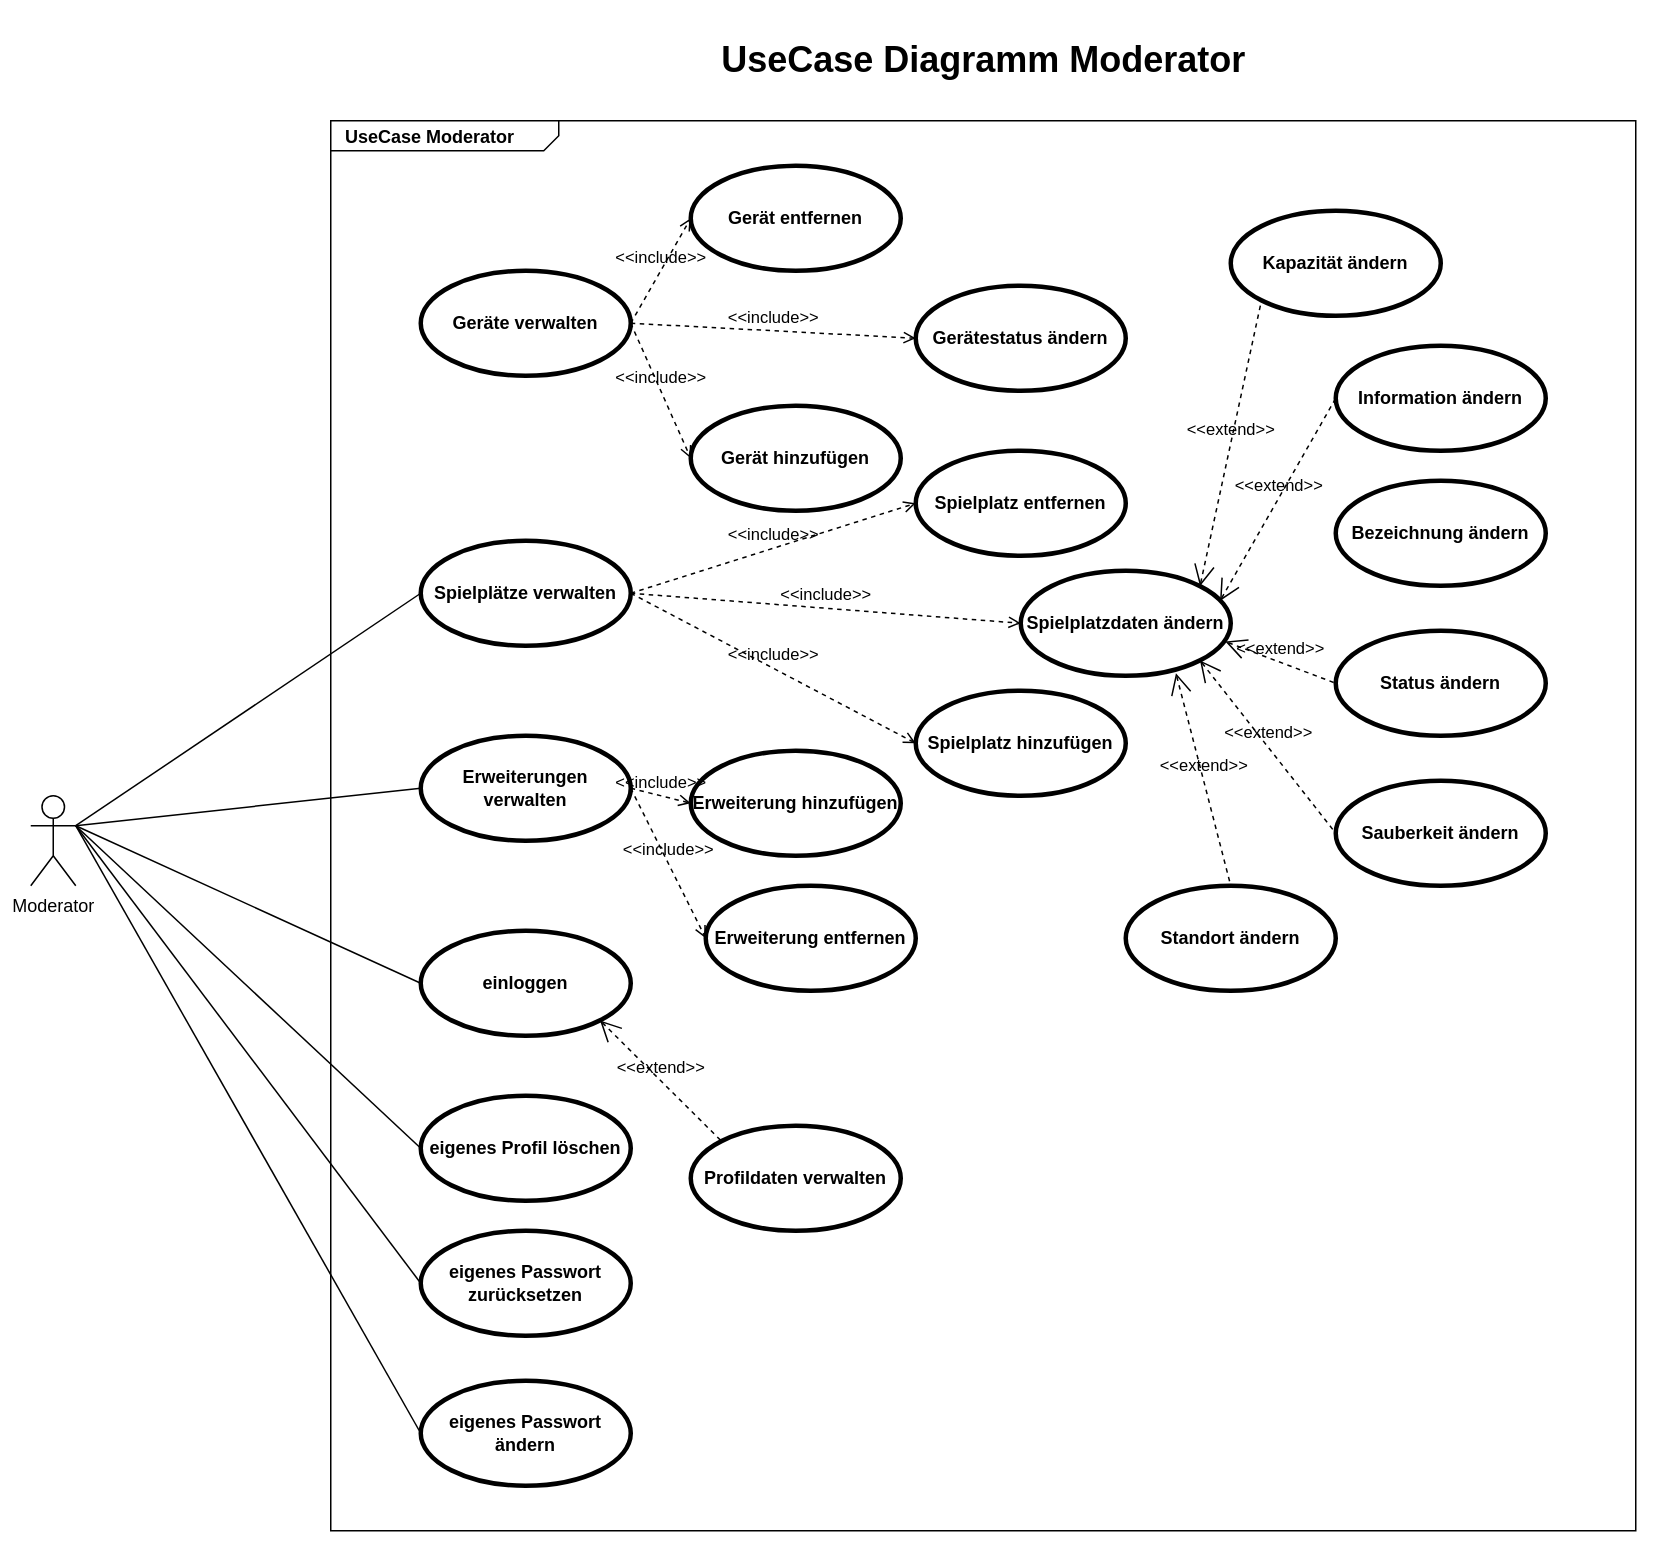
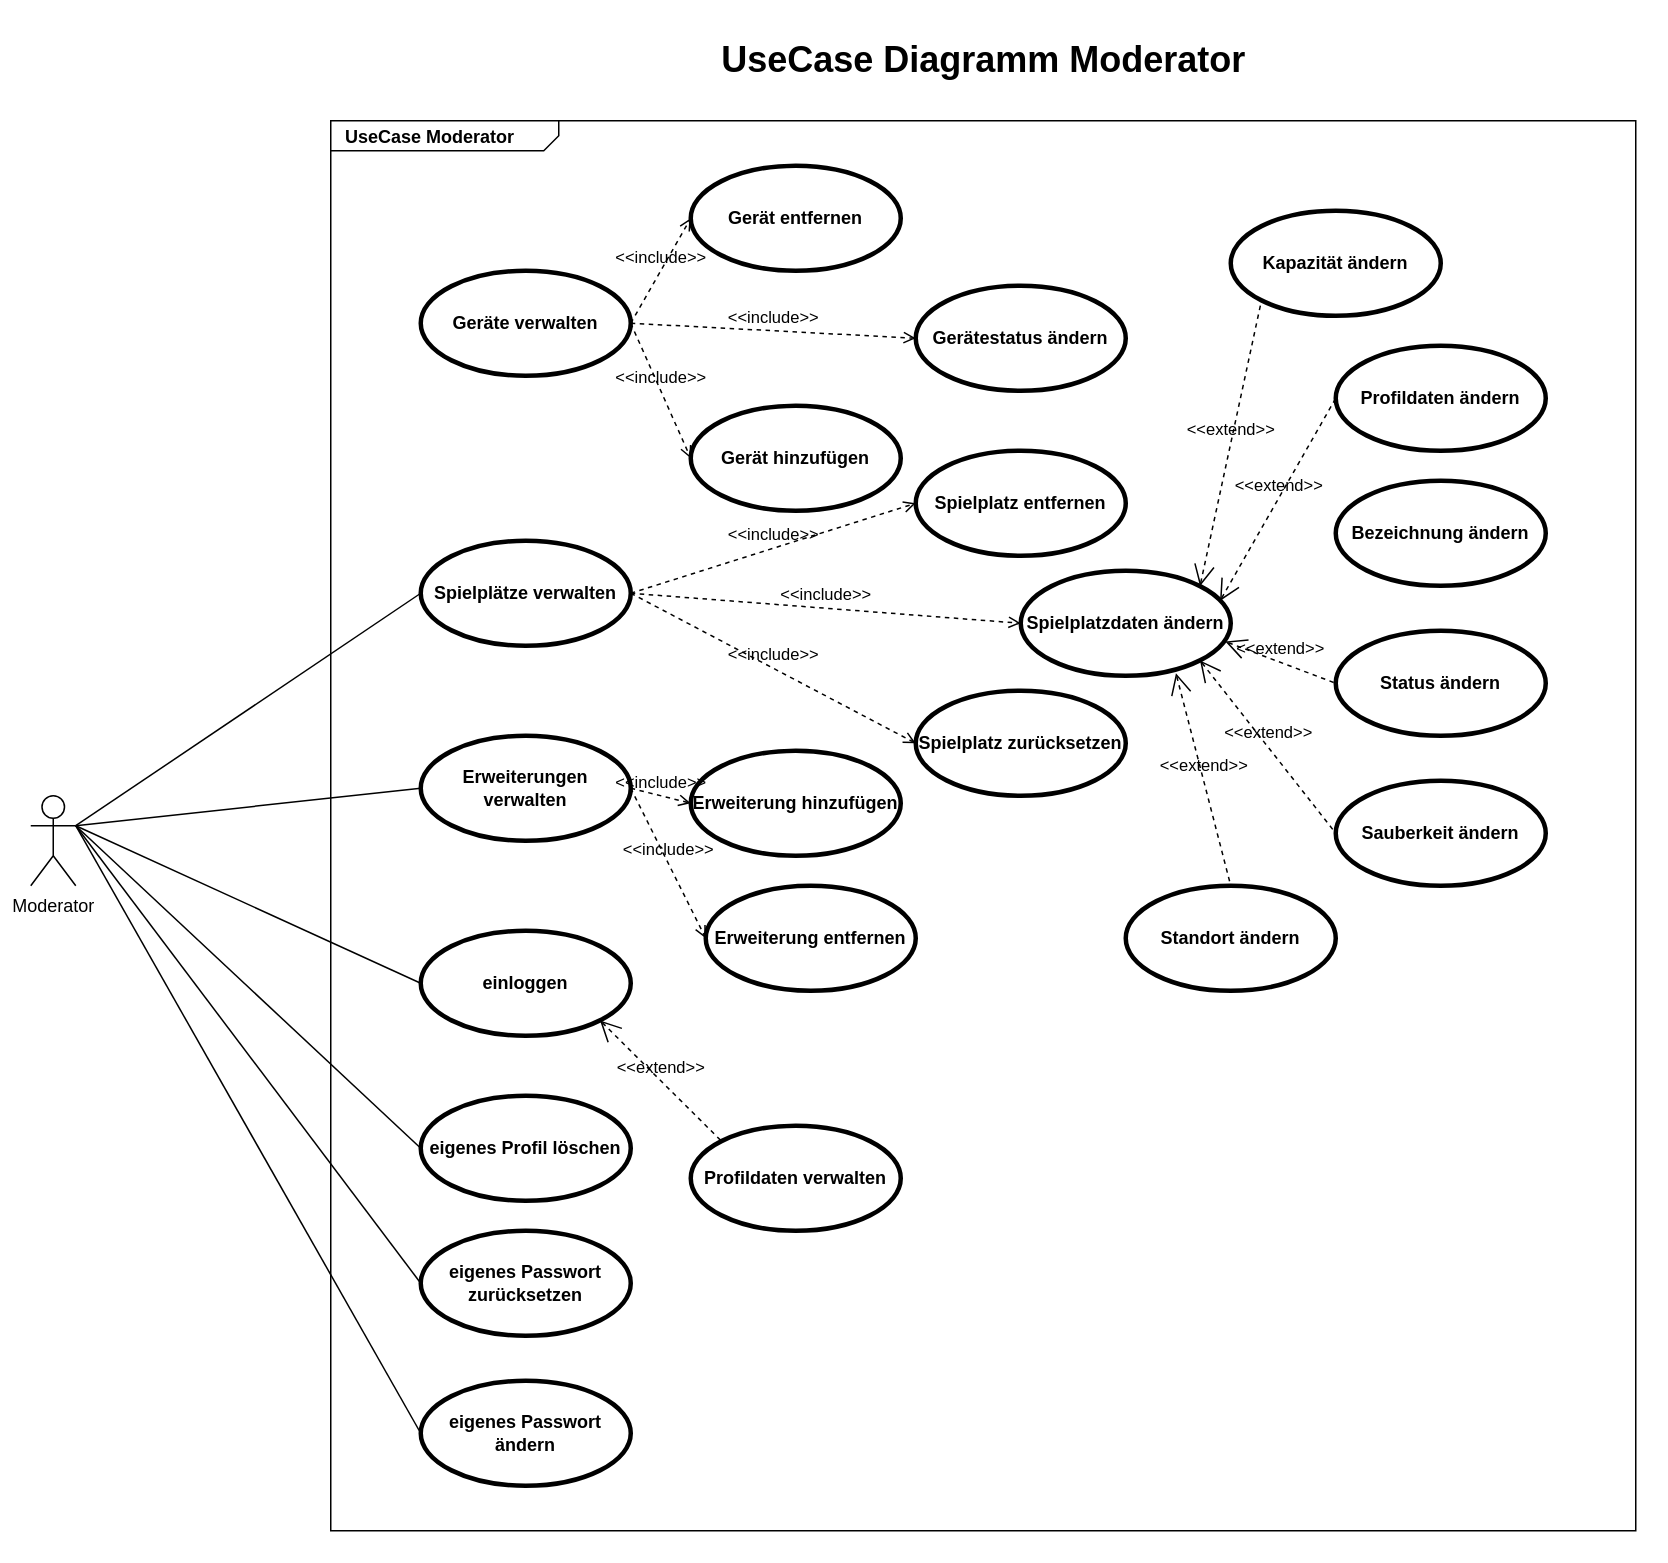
(1441, 398) -> (1441, 398)
(1021, 743) -> (1021, 743)
